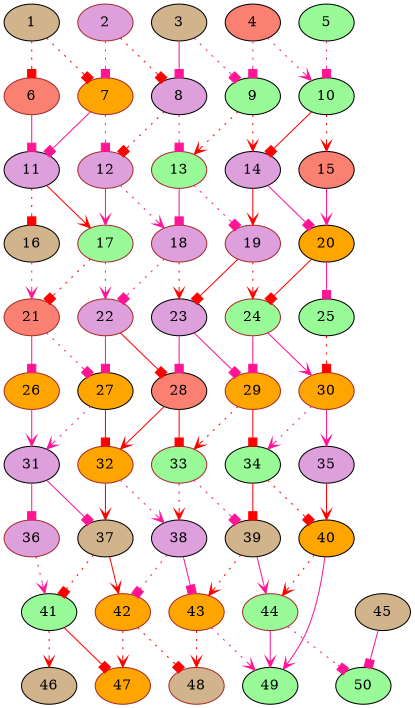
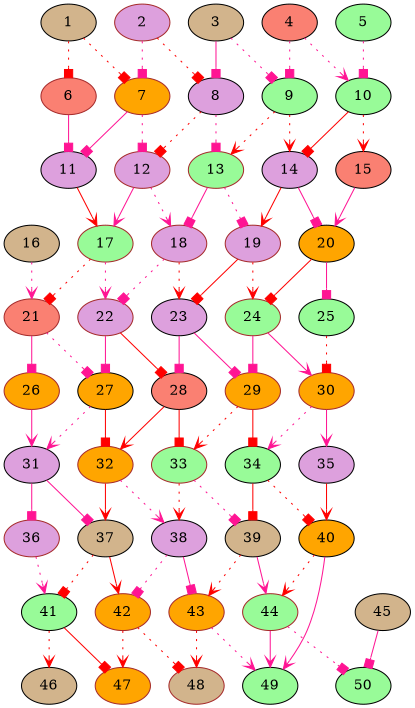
(32, 202) -> none
